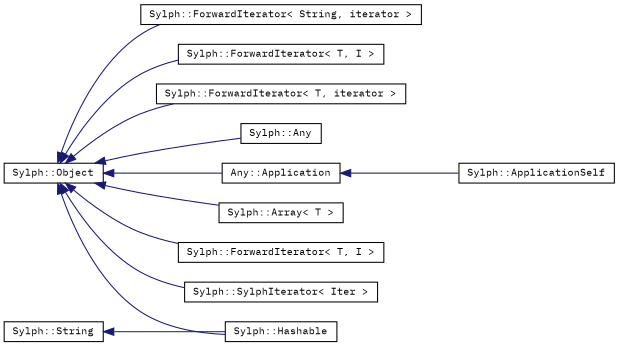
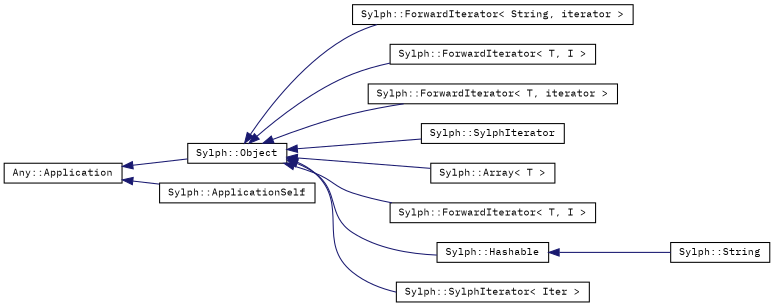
(281, 134) -> (493, 134)
(168, 173) -> (160, 162)
(167, 332) -> (615, 252)
